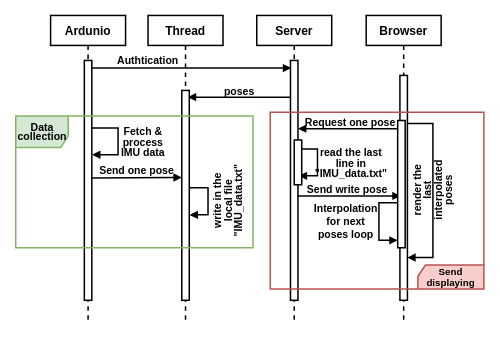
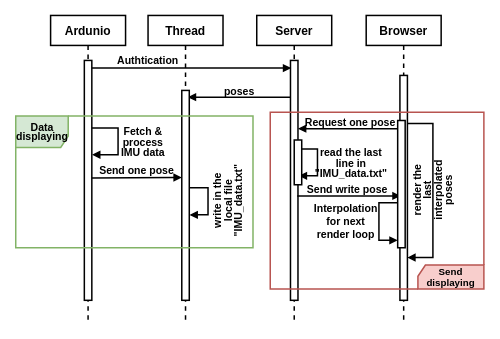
(42, 132) -> (42, 132)
(346, 222) -> (346, 222)
